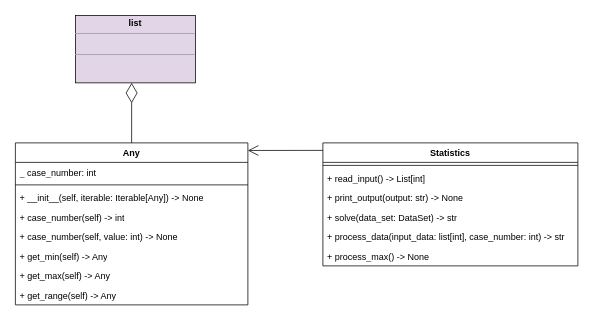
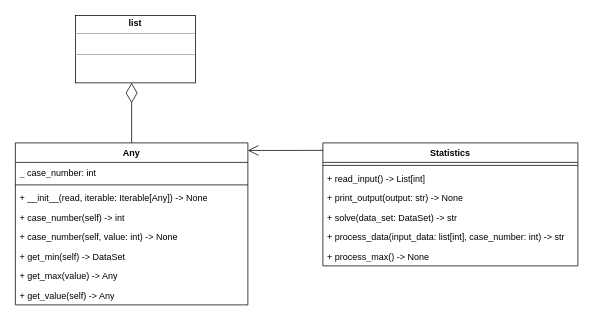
(135, 49) -> (135, 49)
(128, 199) -> (129, 199)
(69, 257) -> (80, 257)
(71, 277) -> (73, 277)
(76, 296) -> (75, 296)
